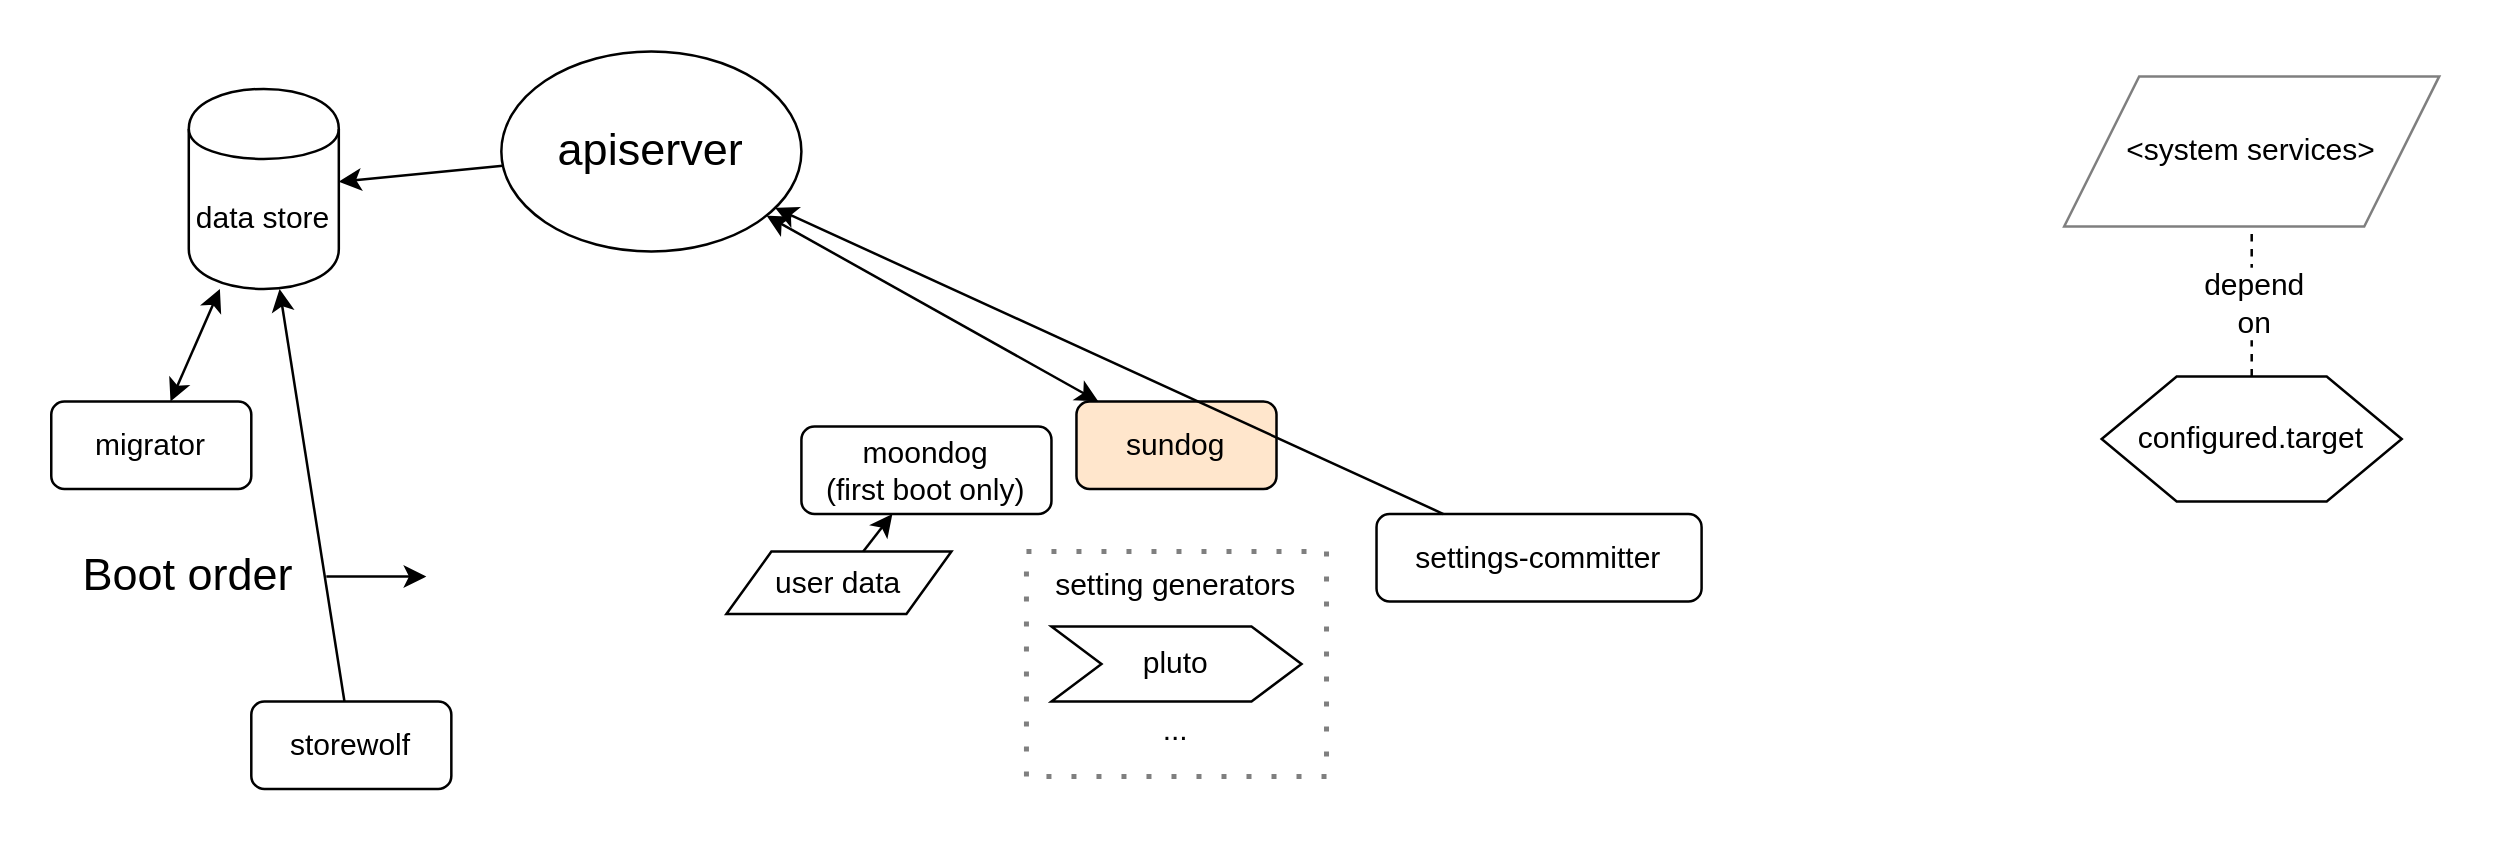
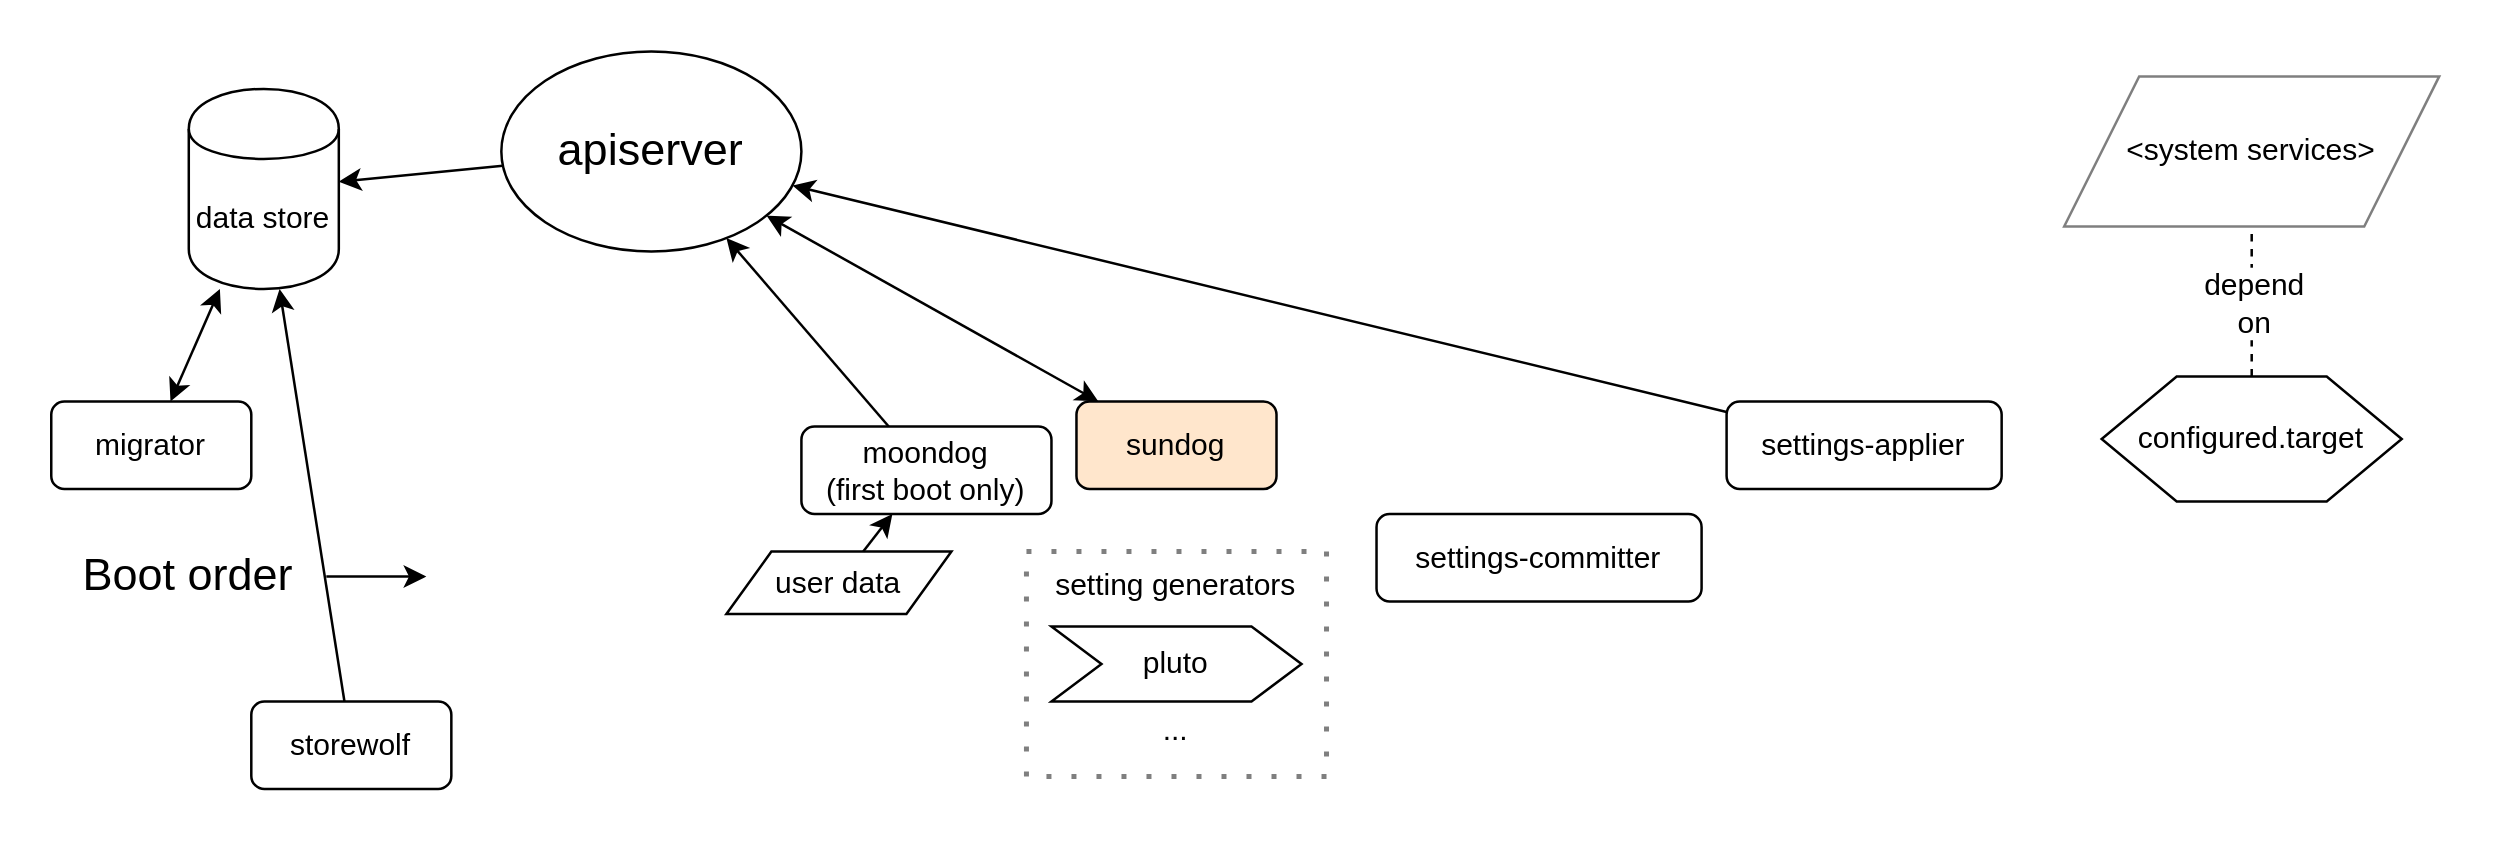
none -> (1267, 300)
none -> (813, 338)
(1117, 364) -> none
none -> (1864, 445)
